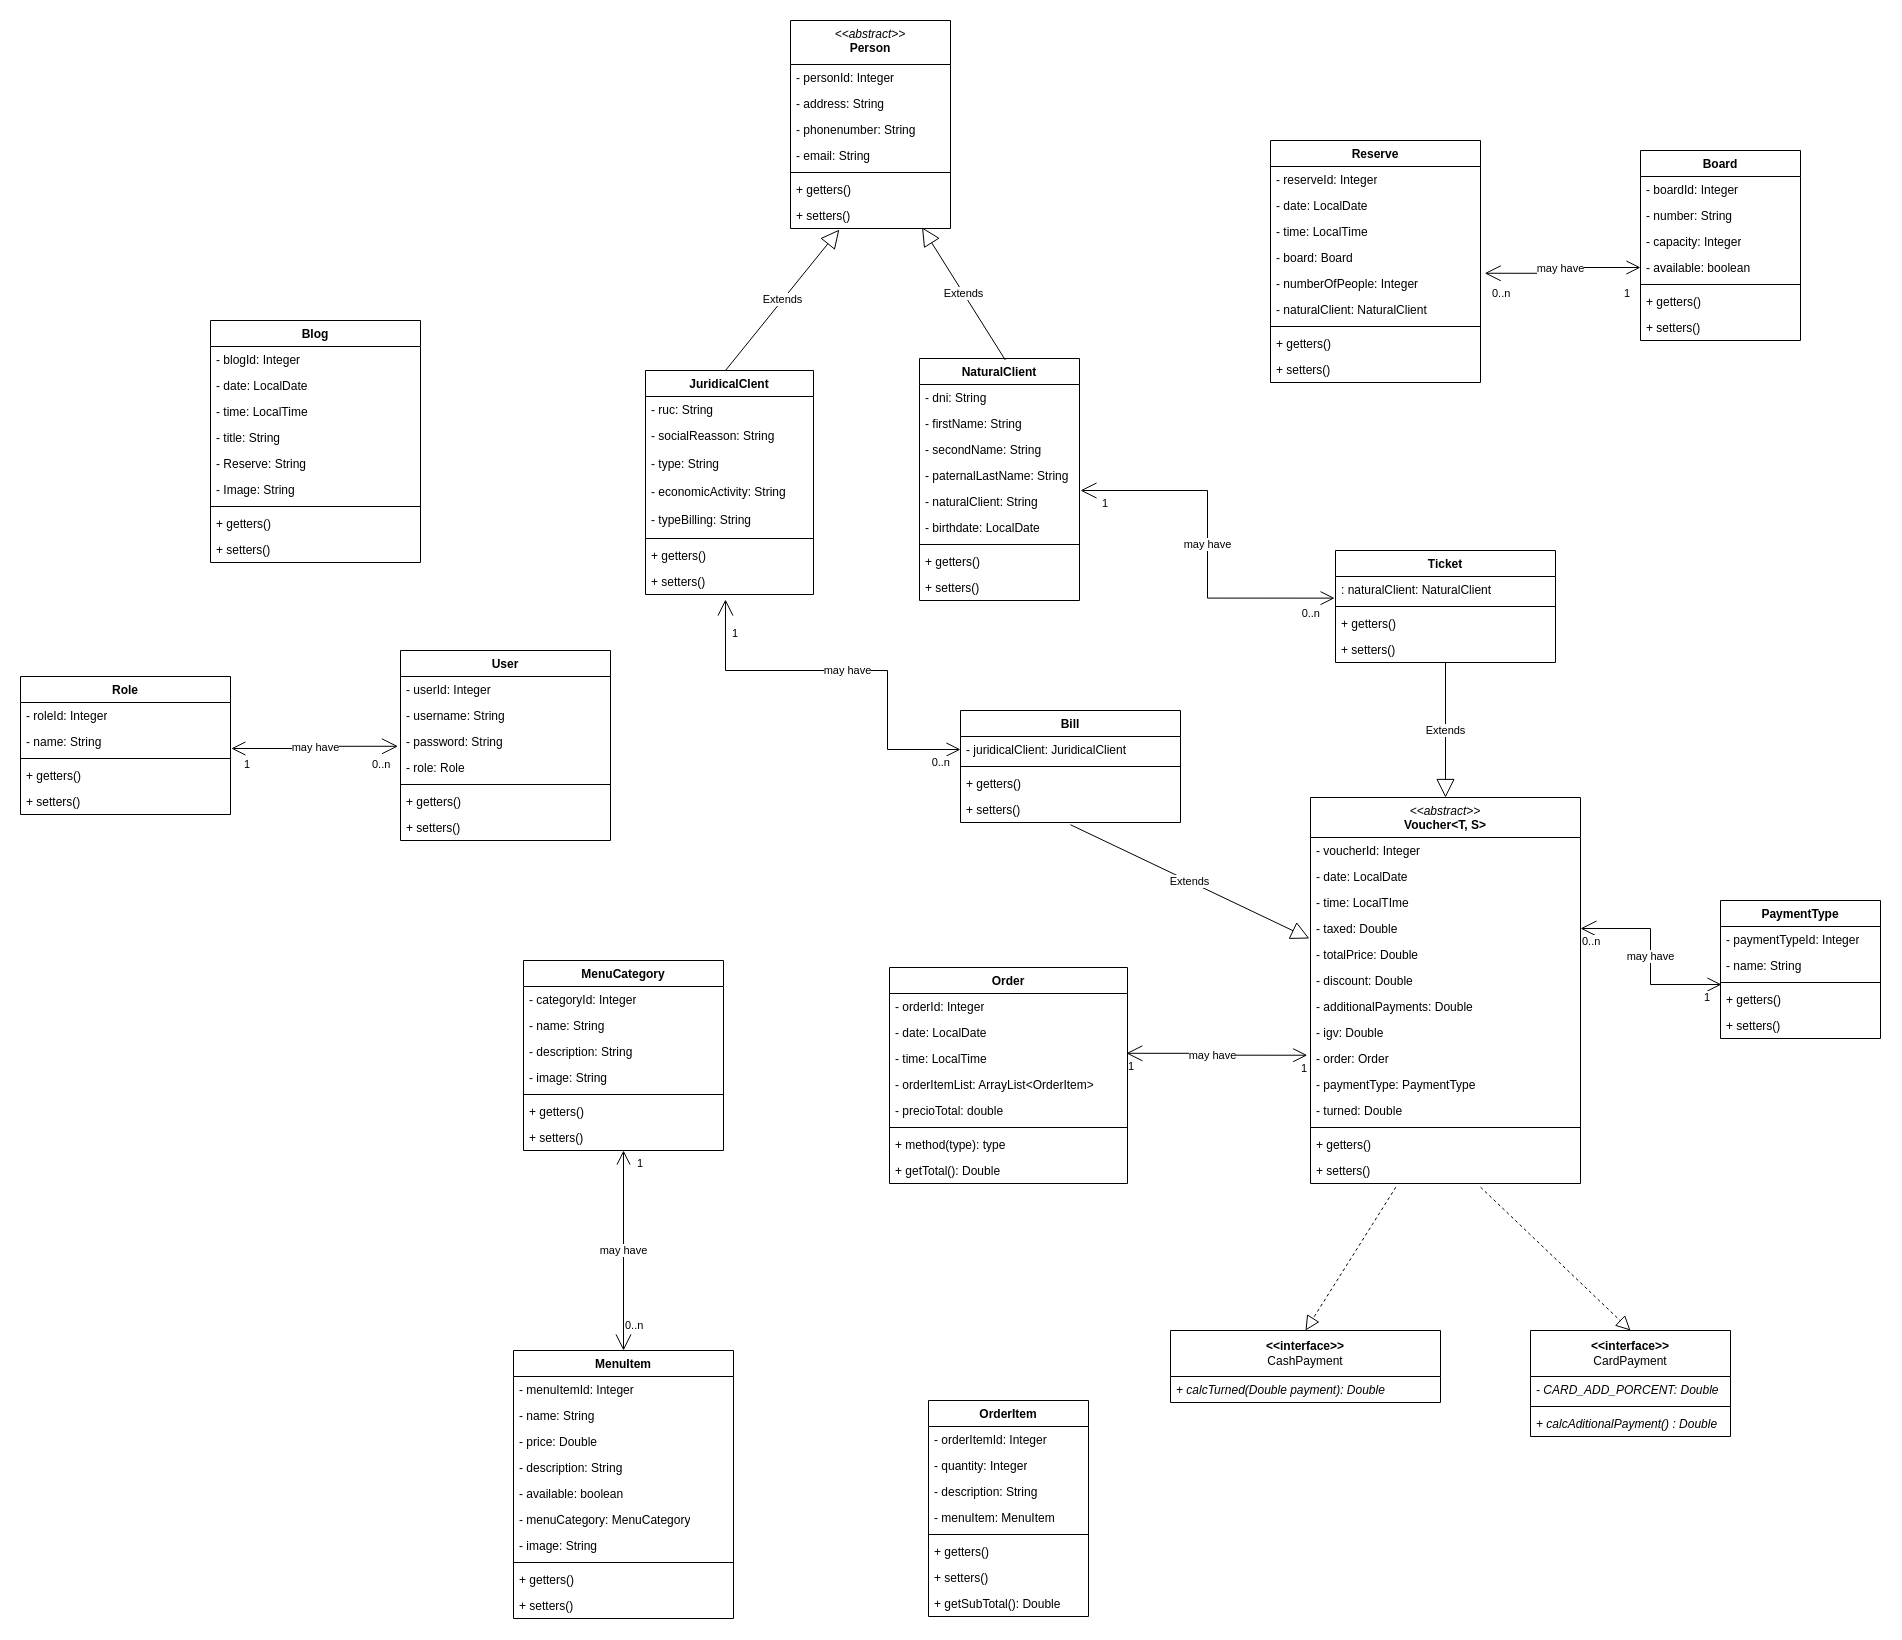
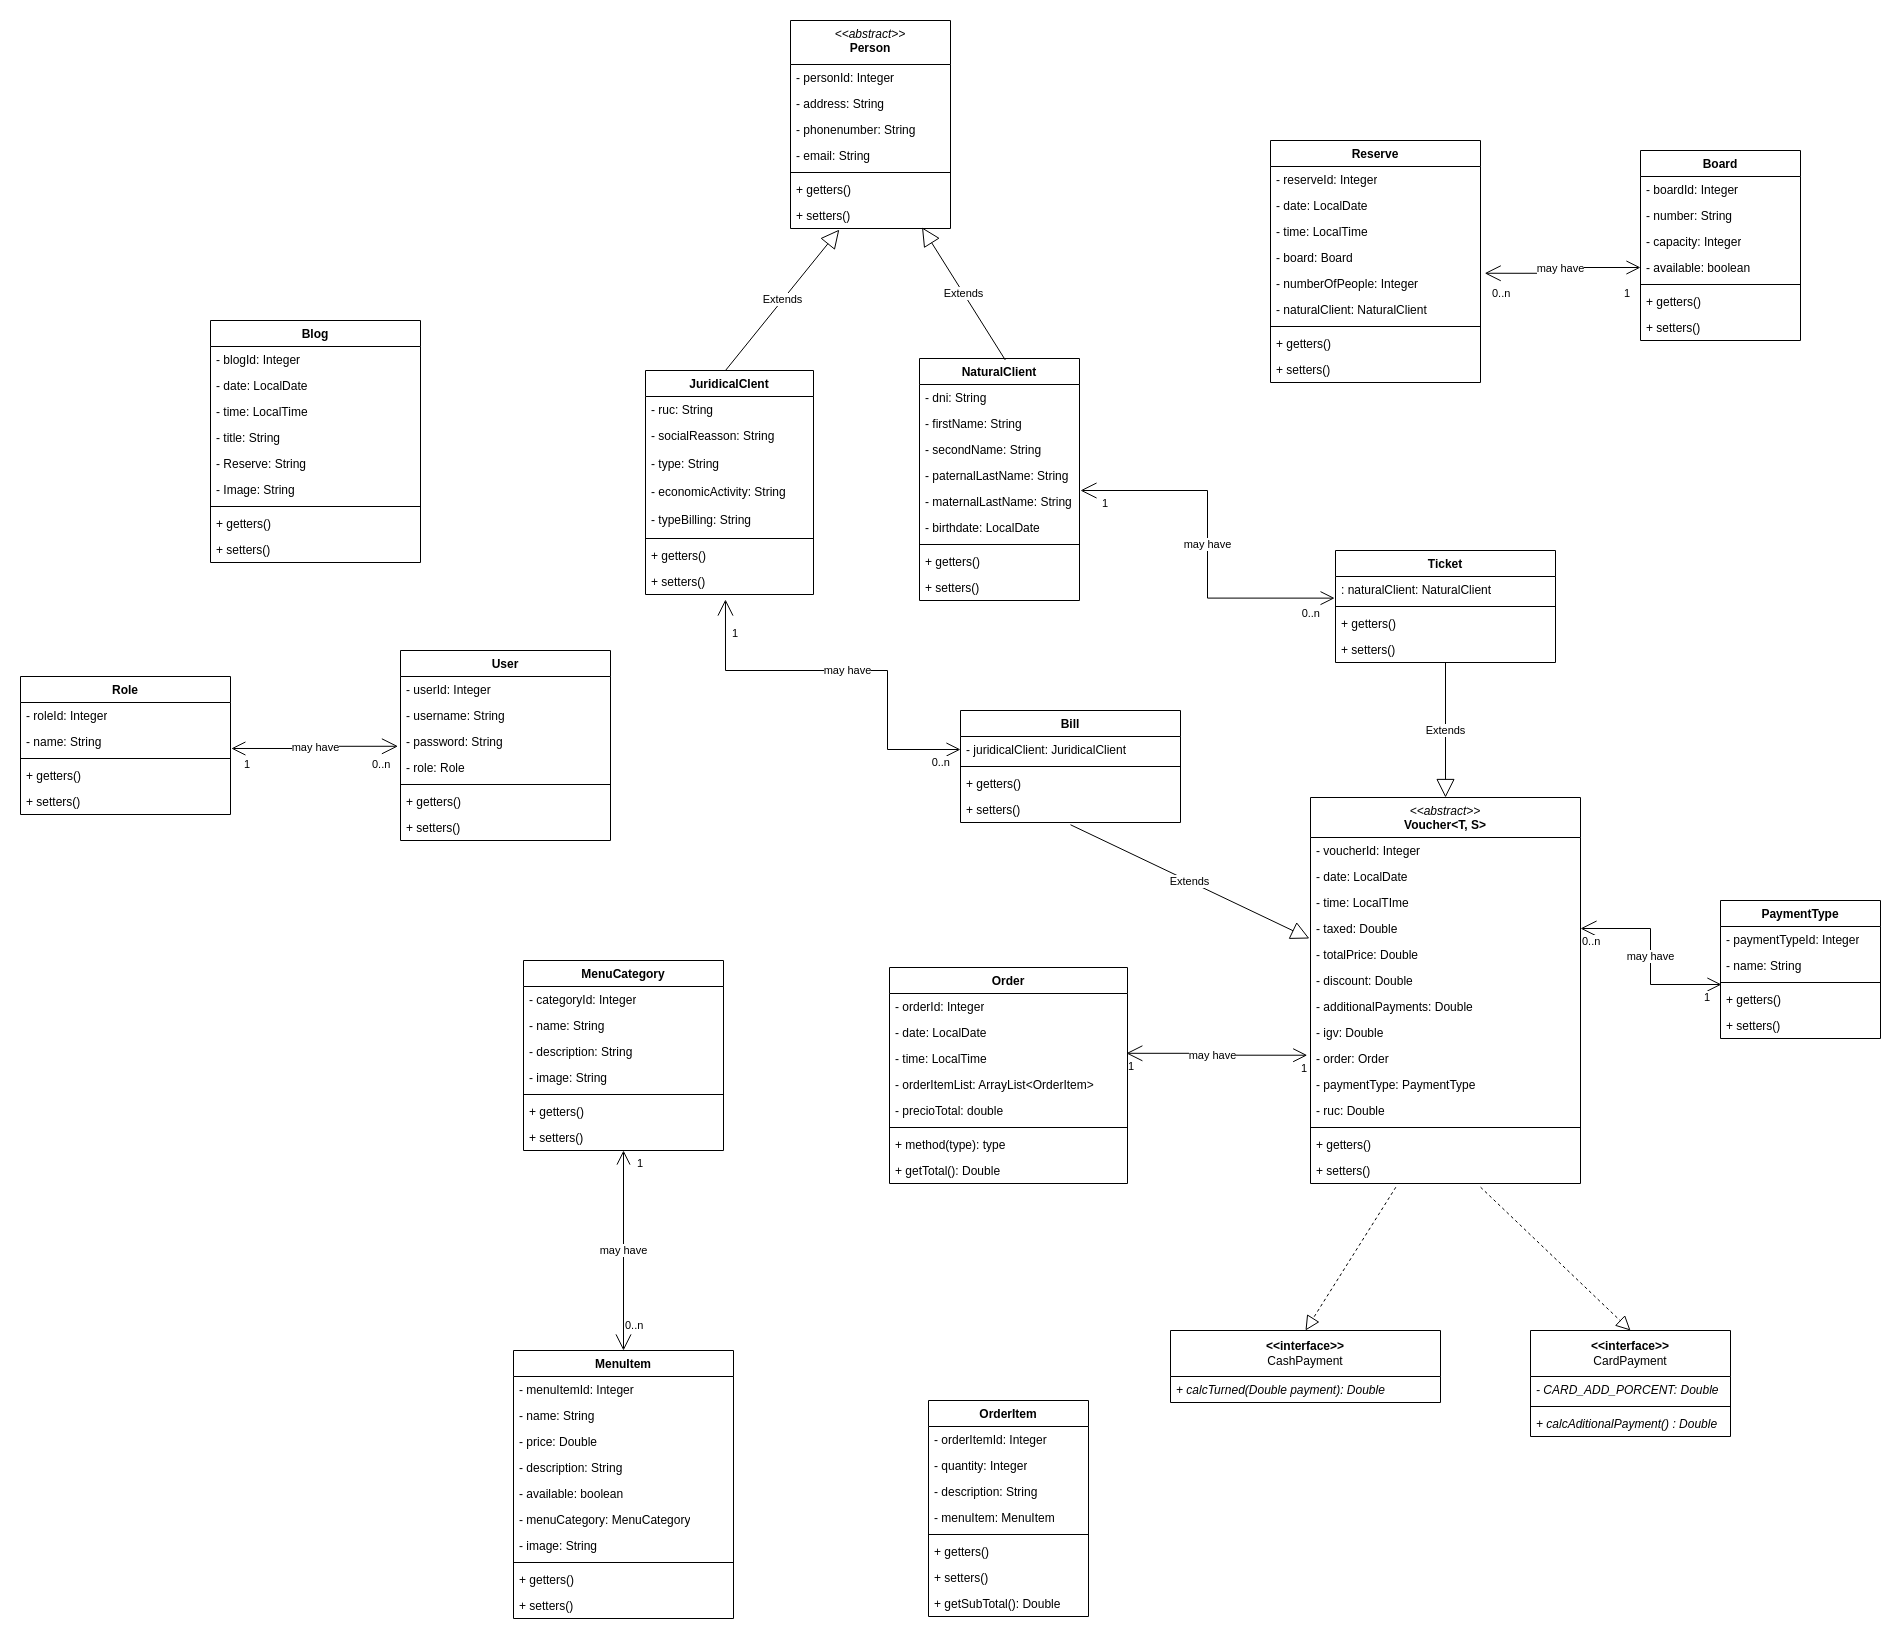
(992, 503) -> (1001, 510)
(1364, 1112) -> (1354, 1112)
